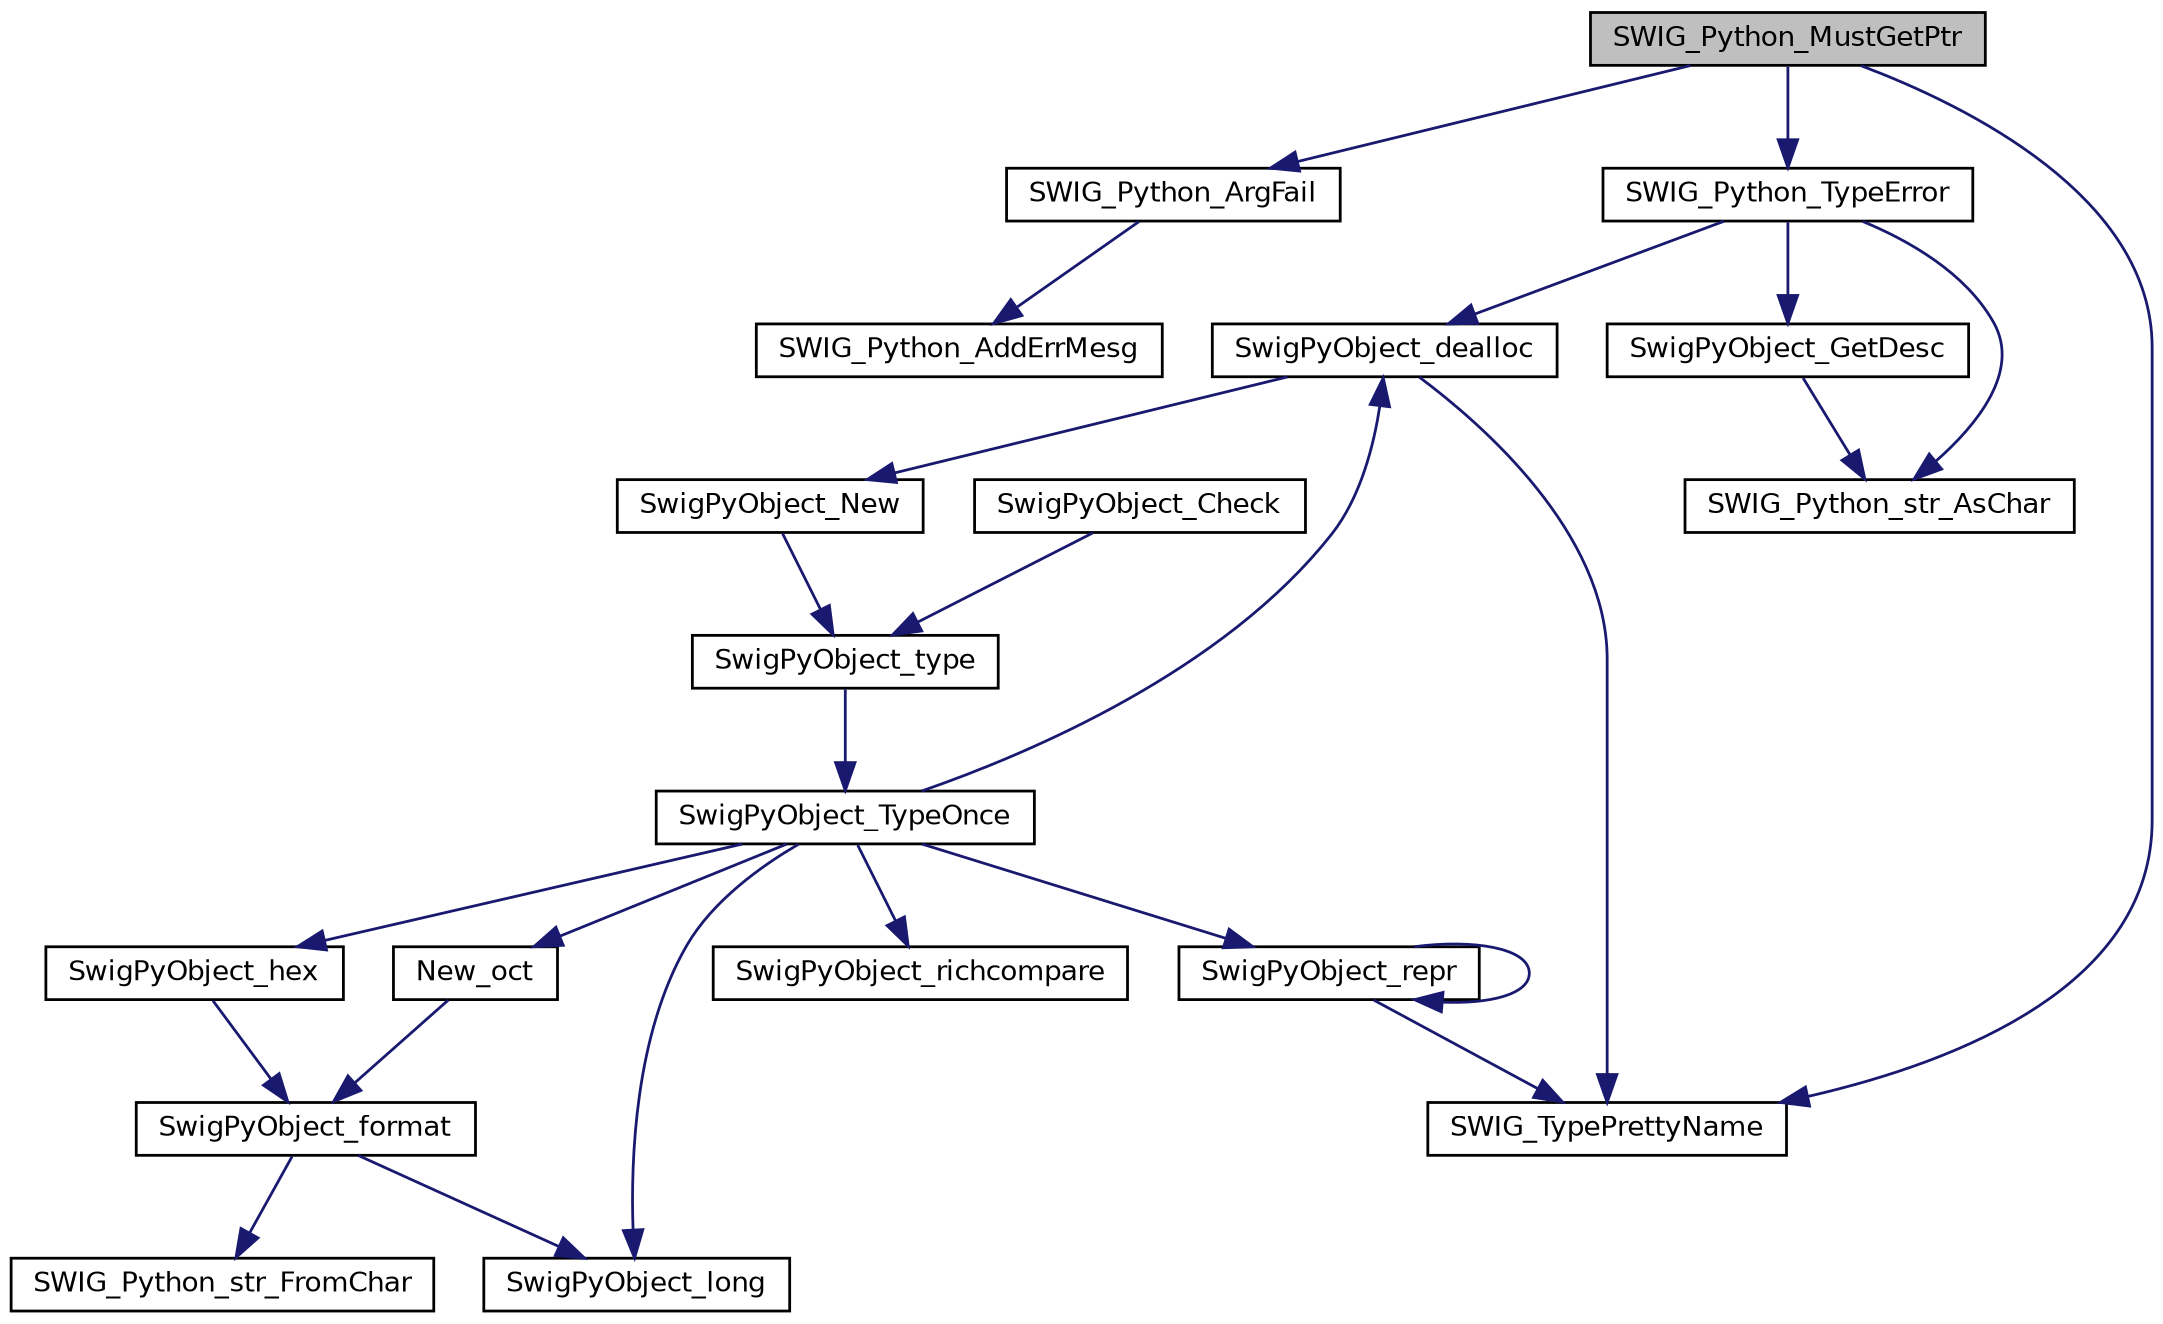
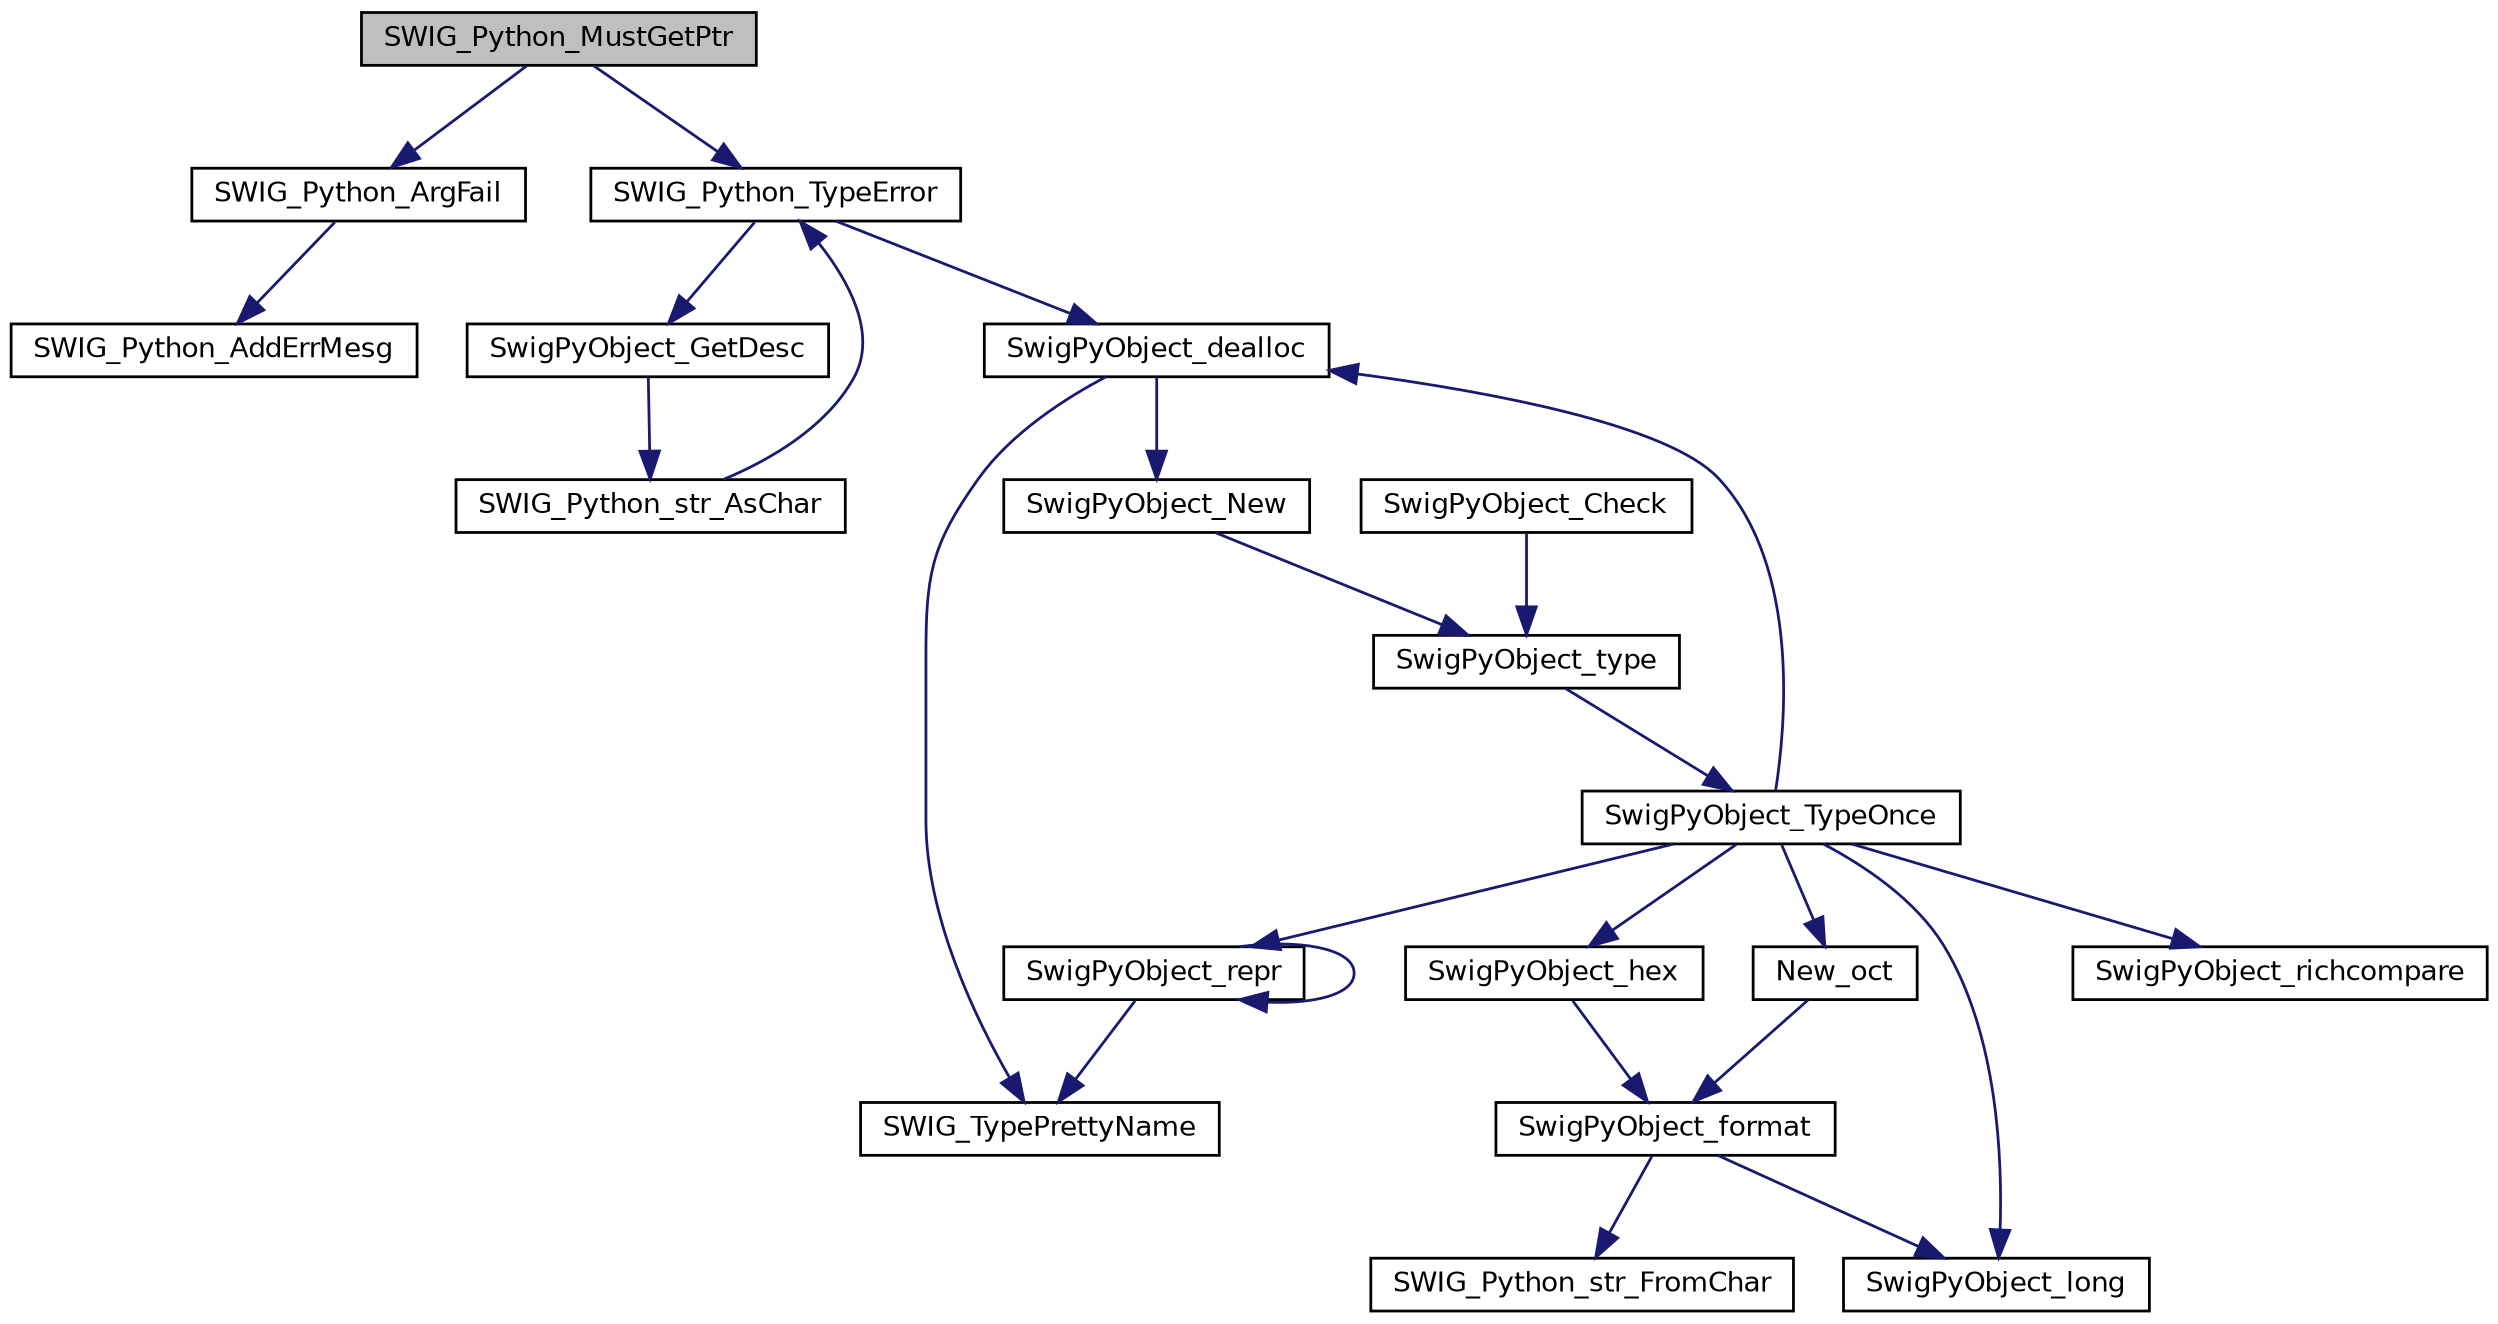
(1992, 320) -> (848, 387)
(2152, 607) -> none
